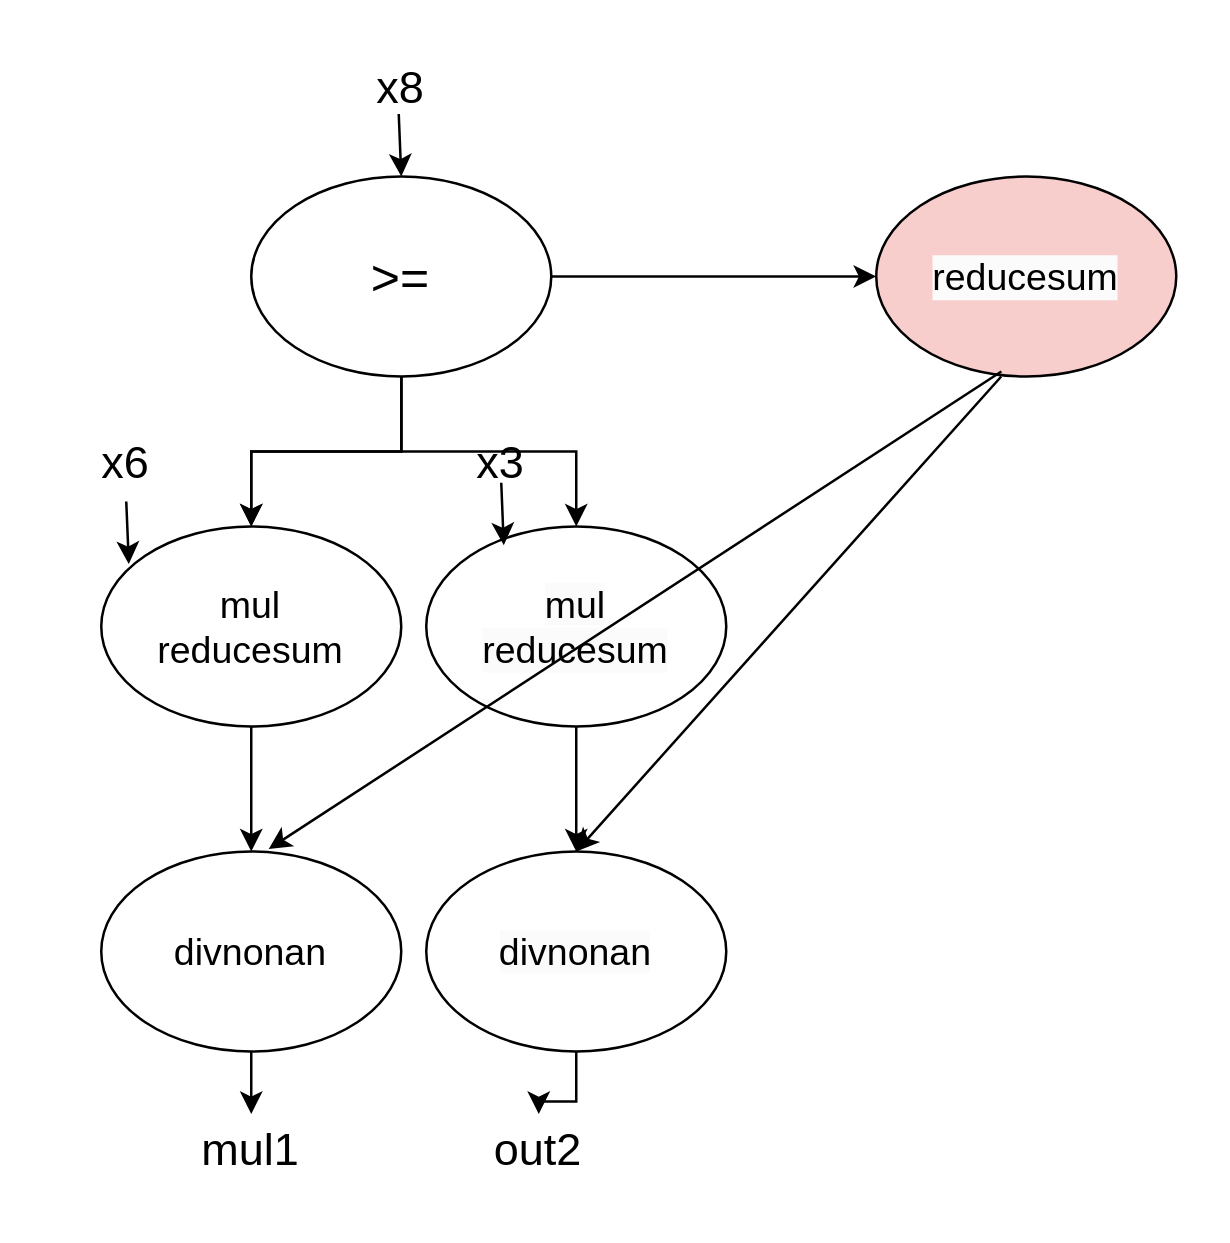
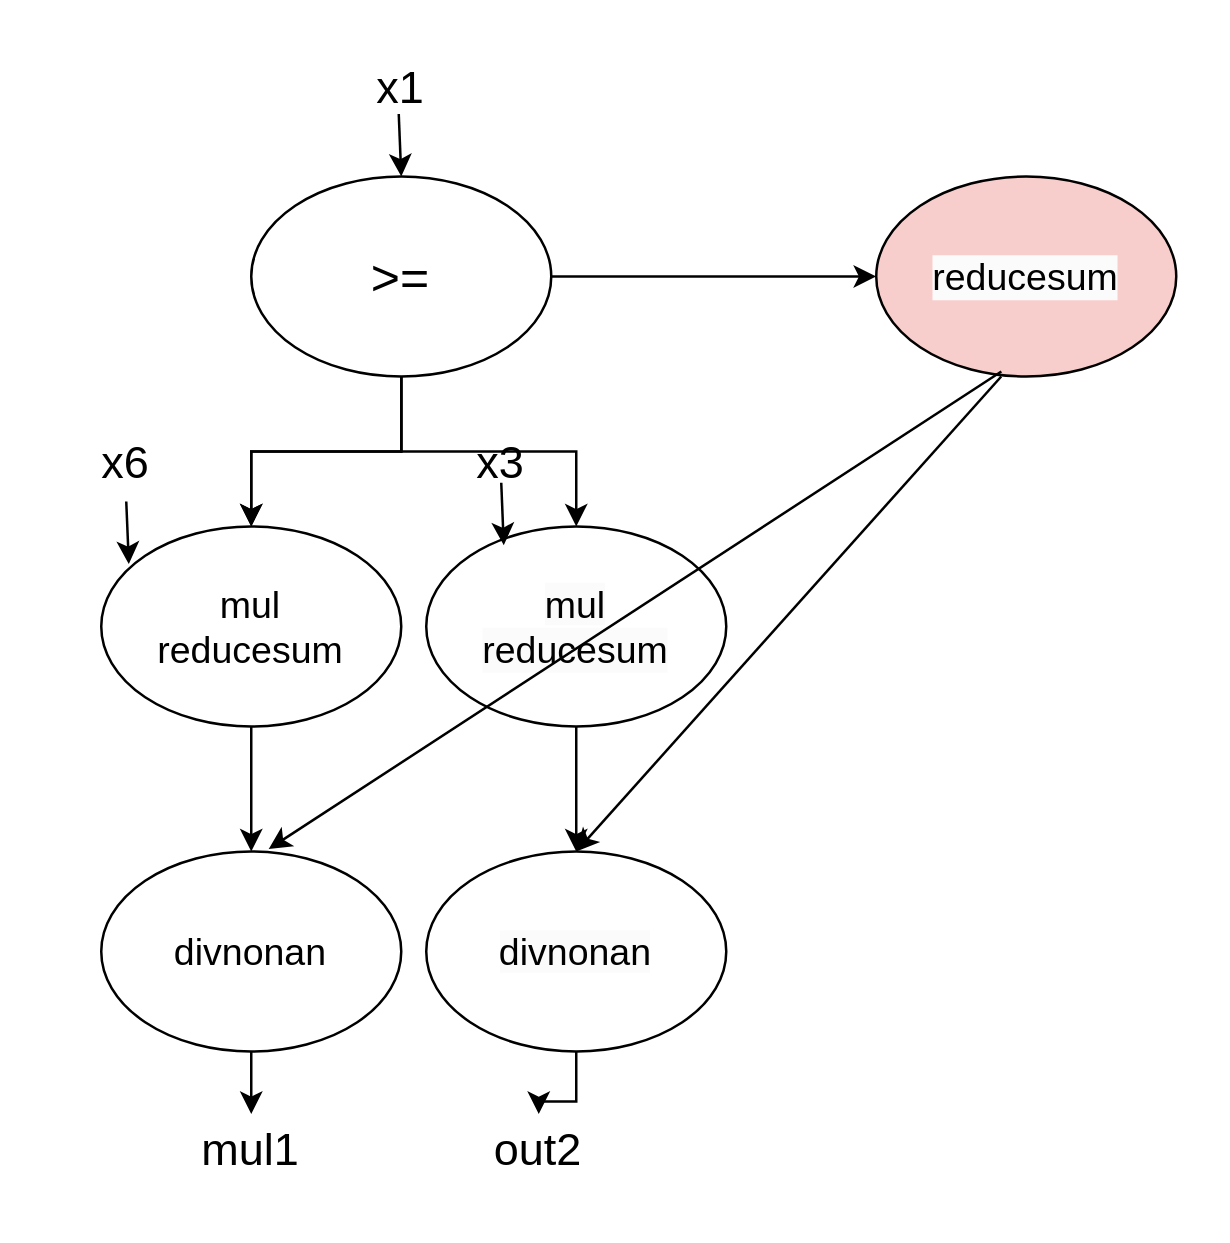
(401, 89) -> (401, 89)
